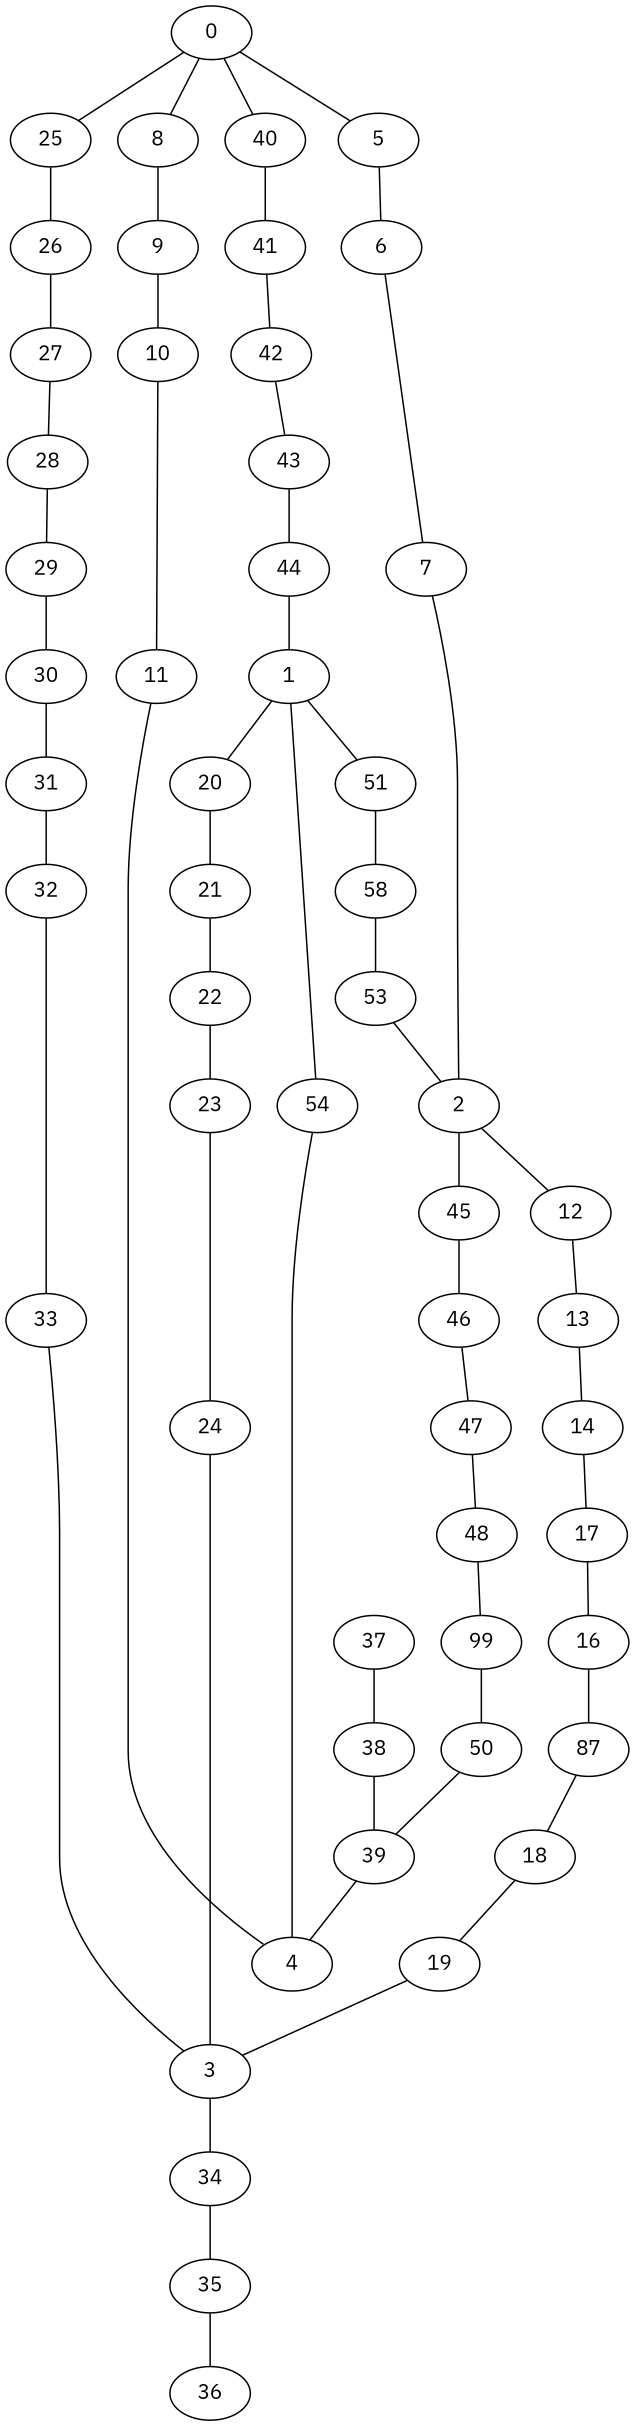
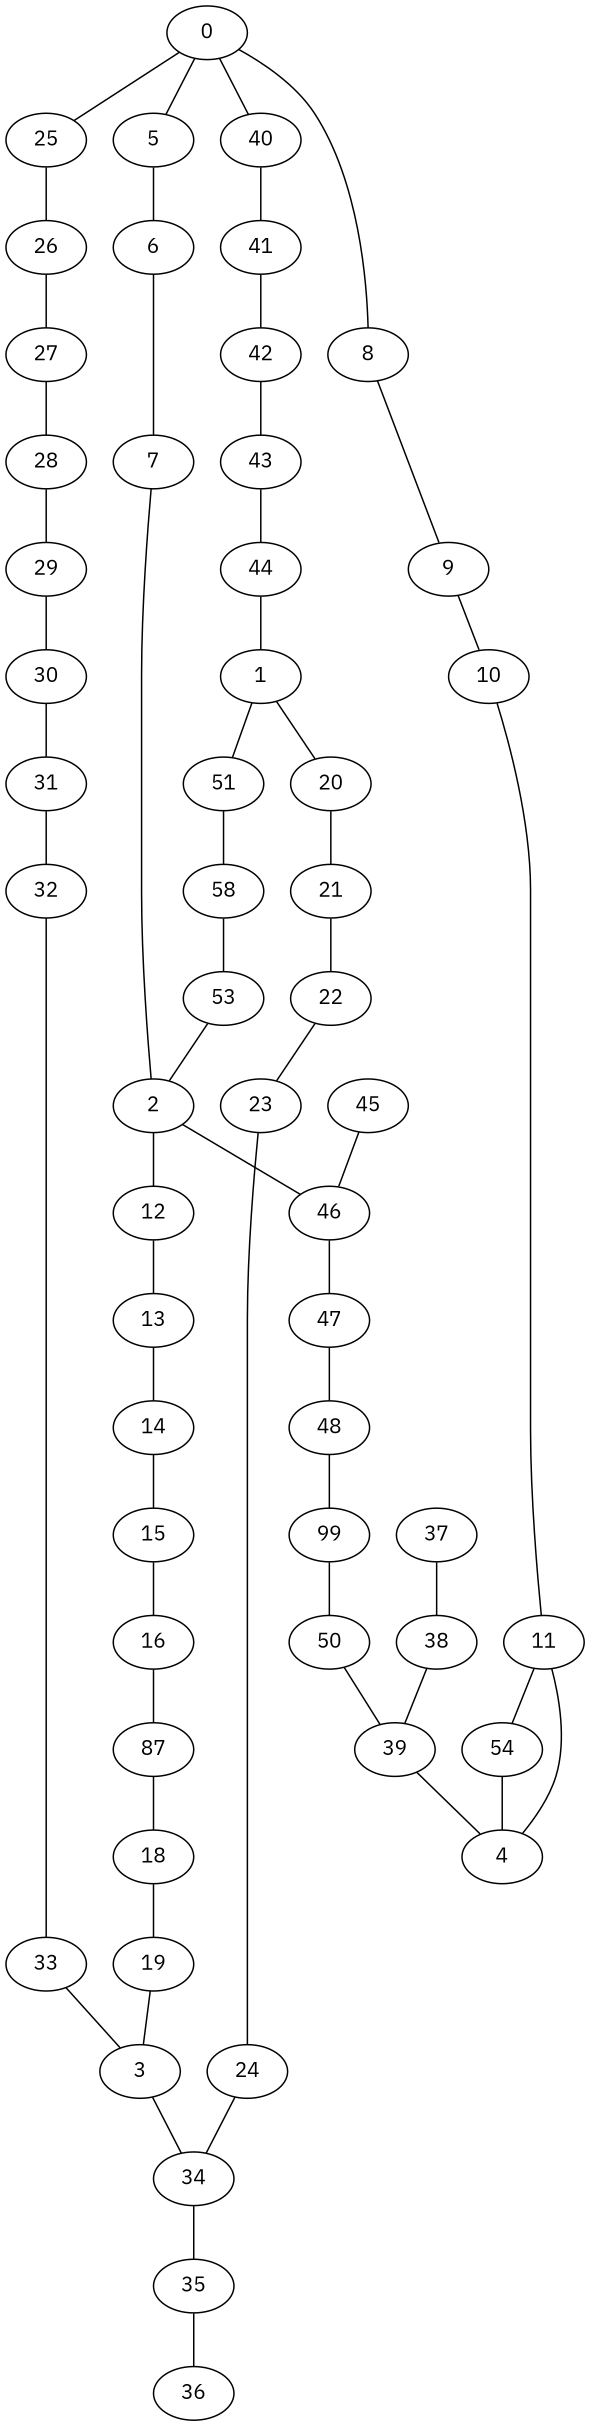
(303, 891) -> (523, 1696)
(459, 1160) -> (241, 1159)
(587, 1535) -> (153, 1535)
(210, 1750) -> (221, 2125)
